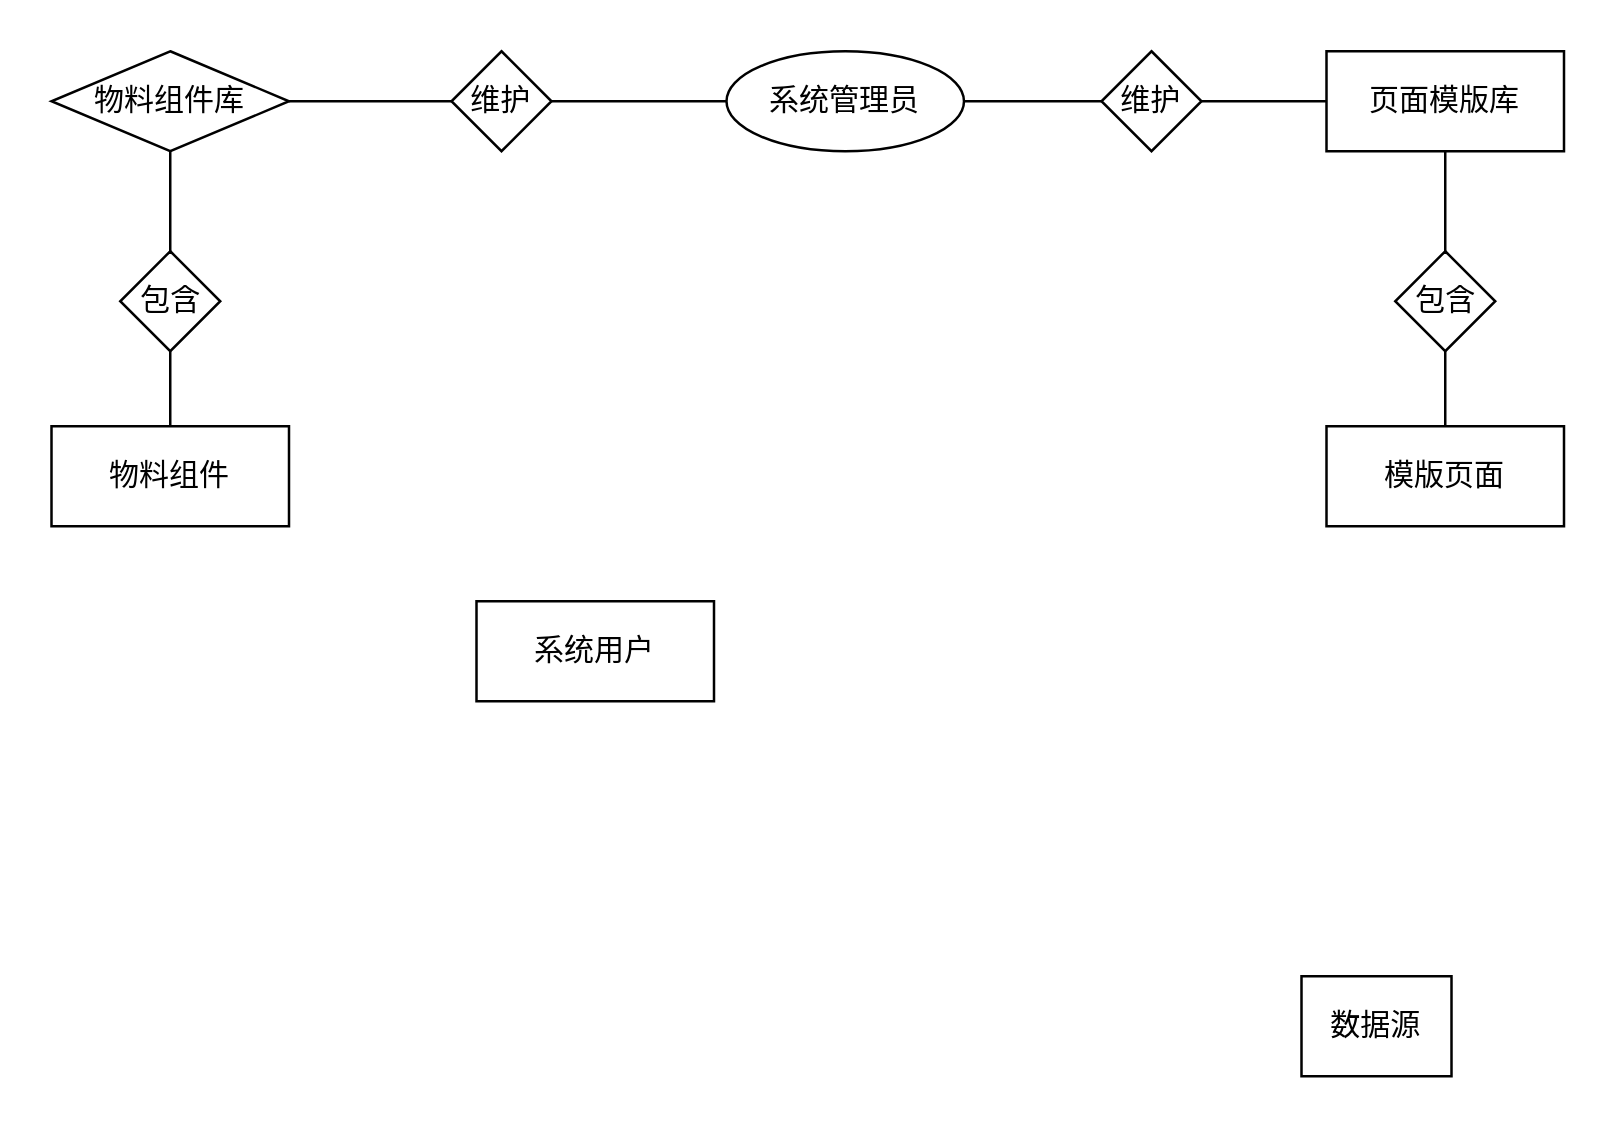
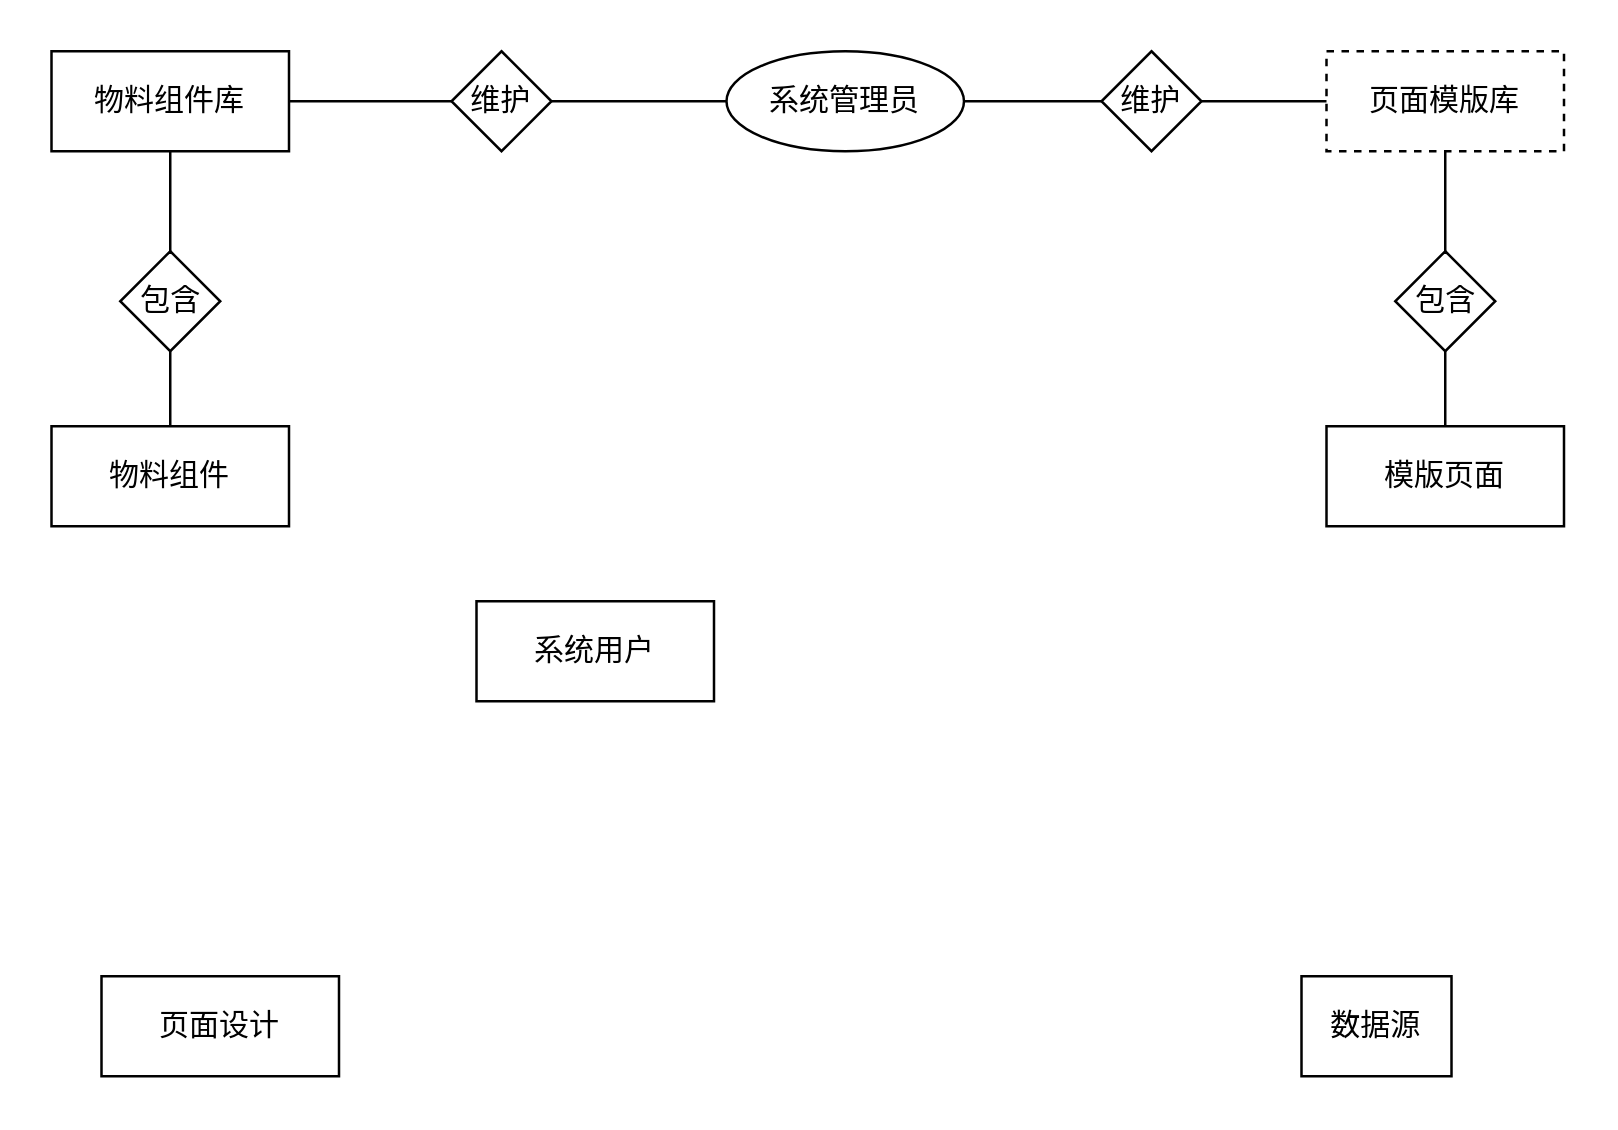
(170, 101) -> (170, 101)
(1445, 101) -> (1445, 101)
none -> (220, 1026)
